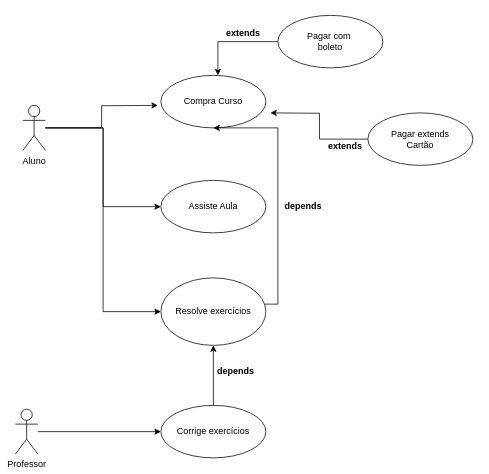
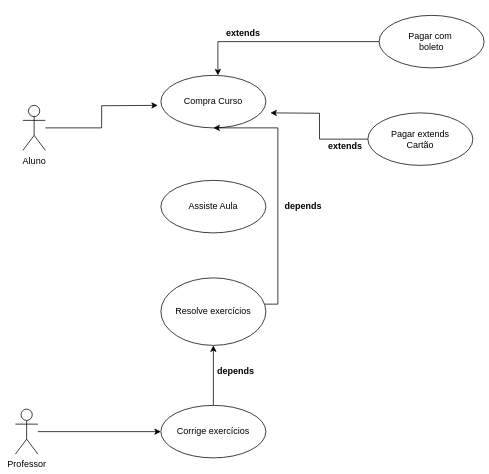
(330, 42) -> (432, 42)
(131, 207) -> none
(128, 312) -> none
